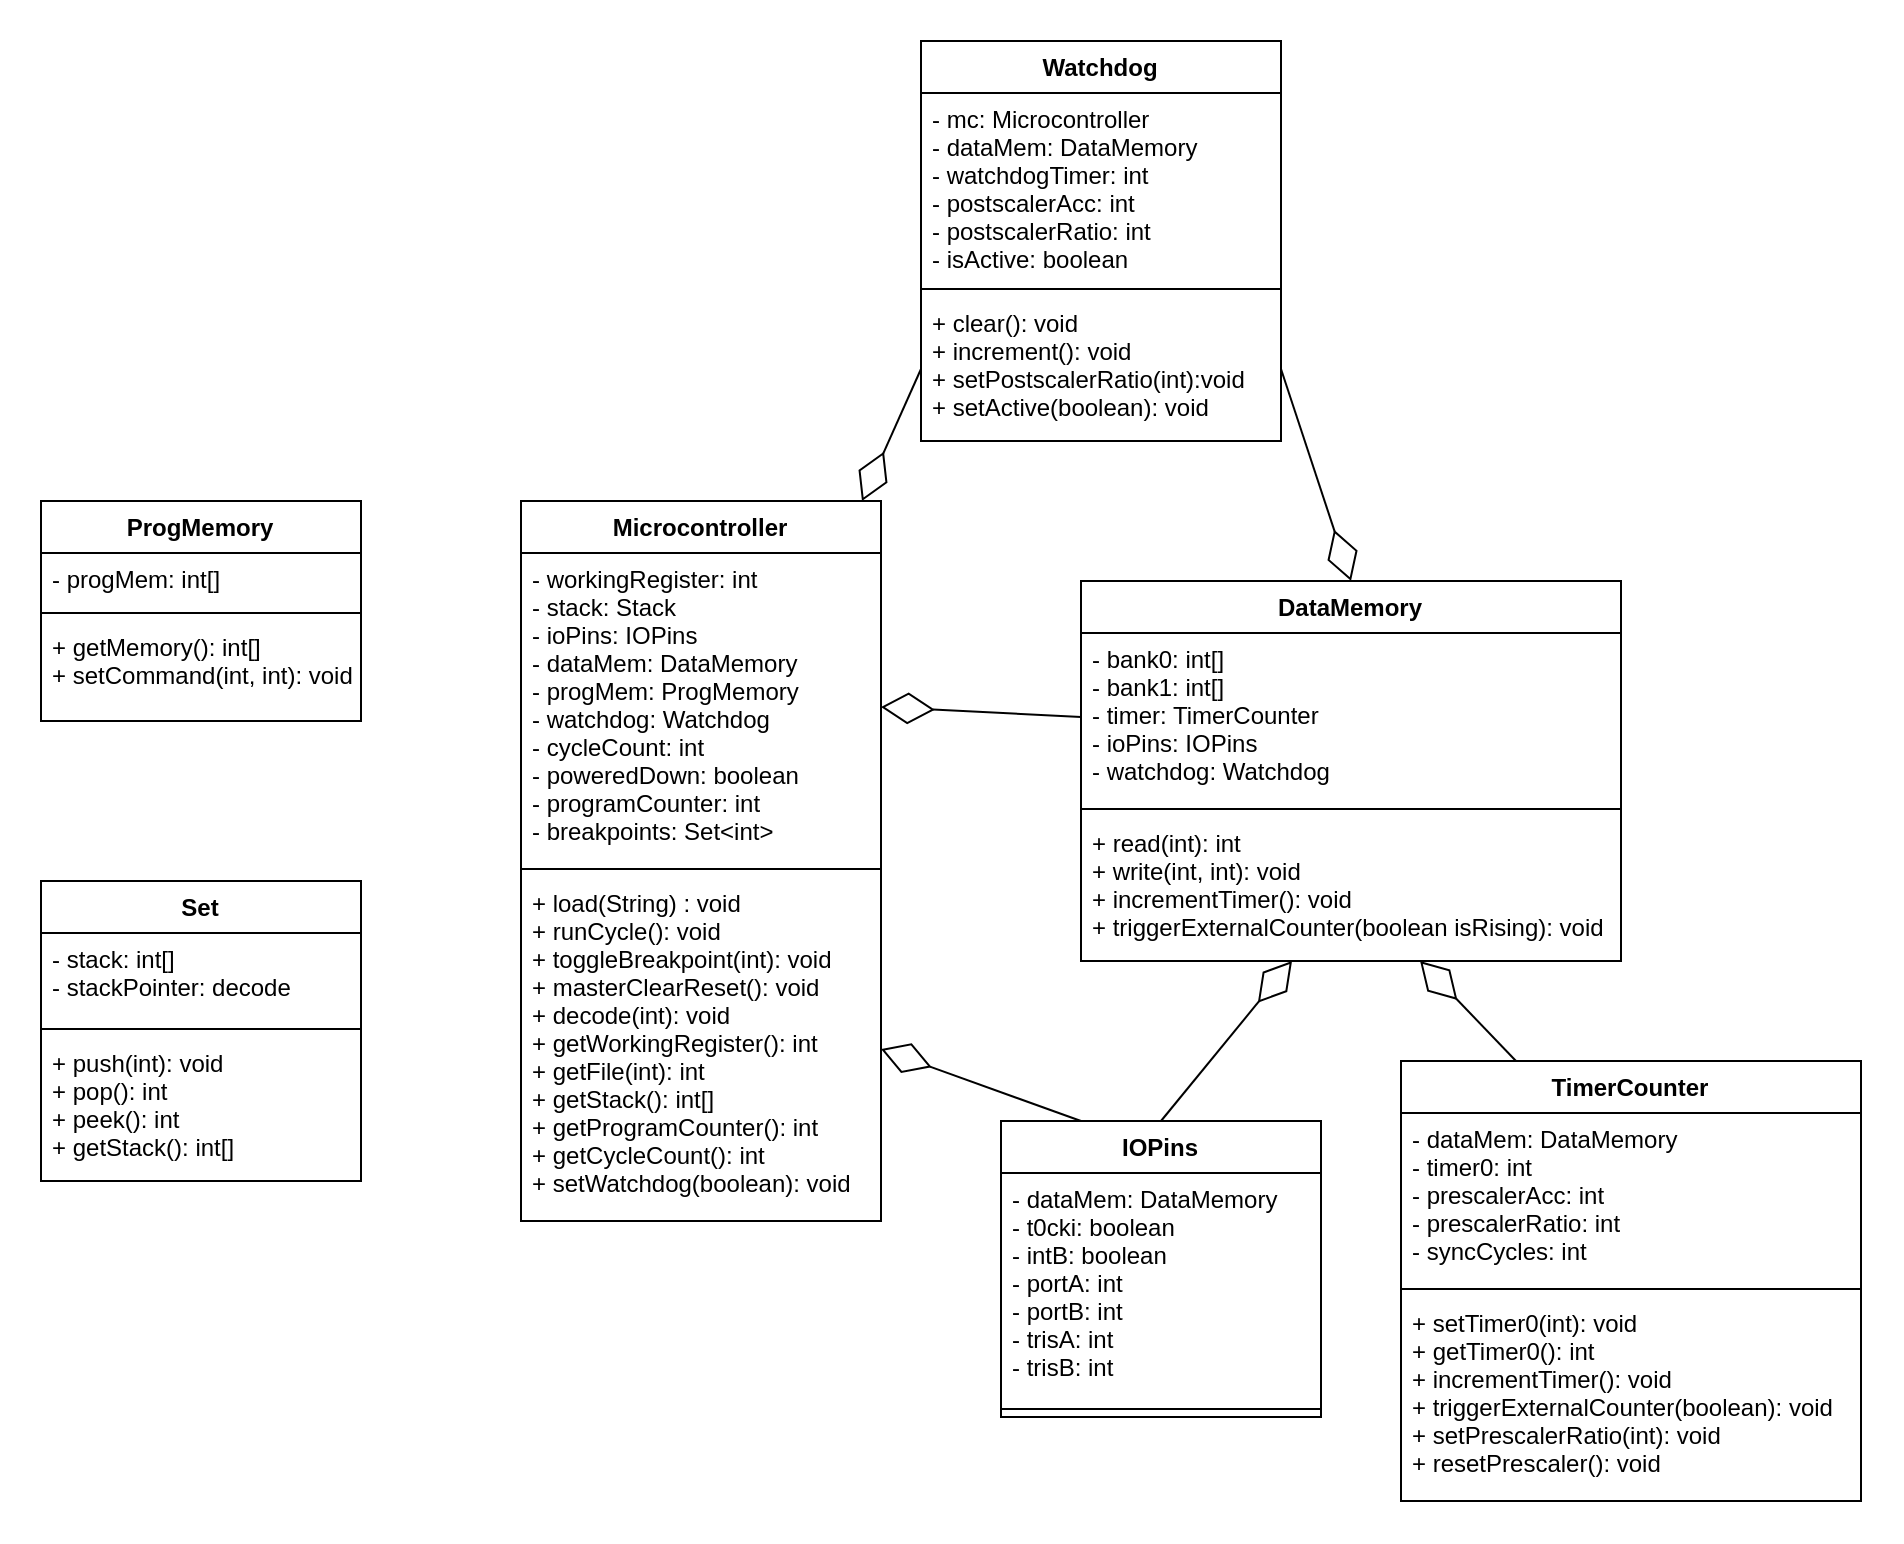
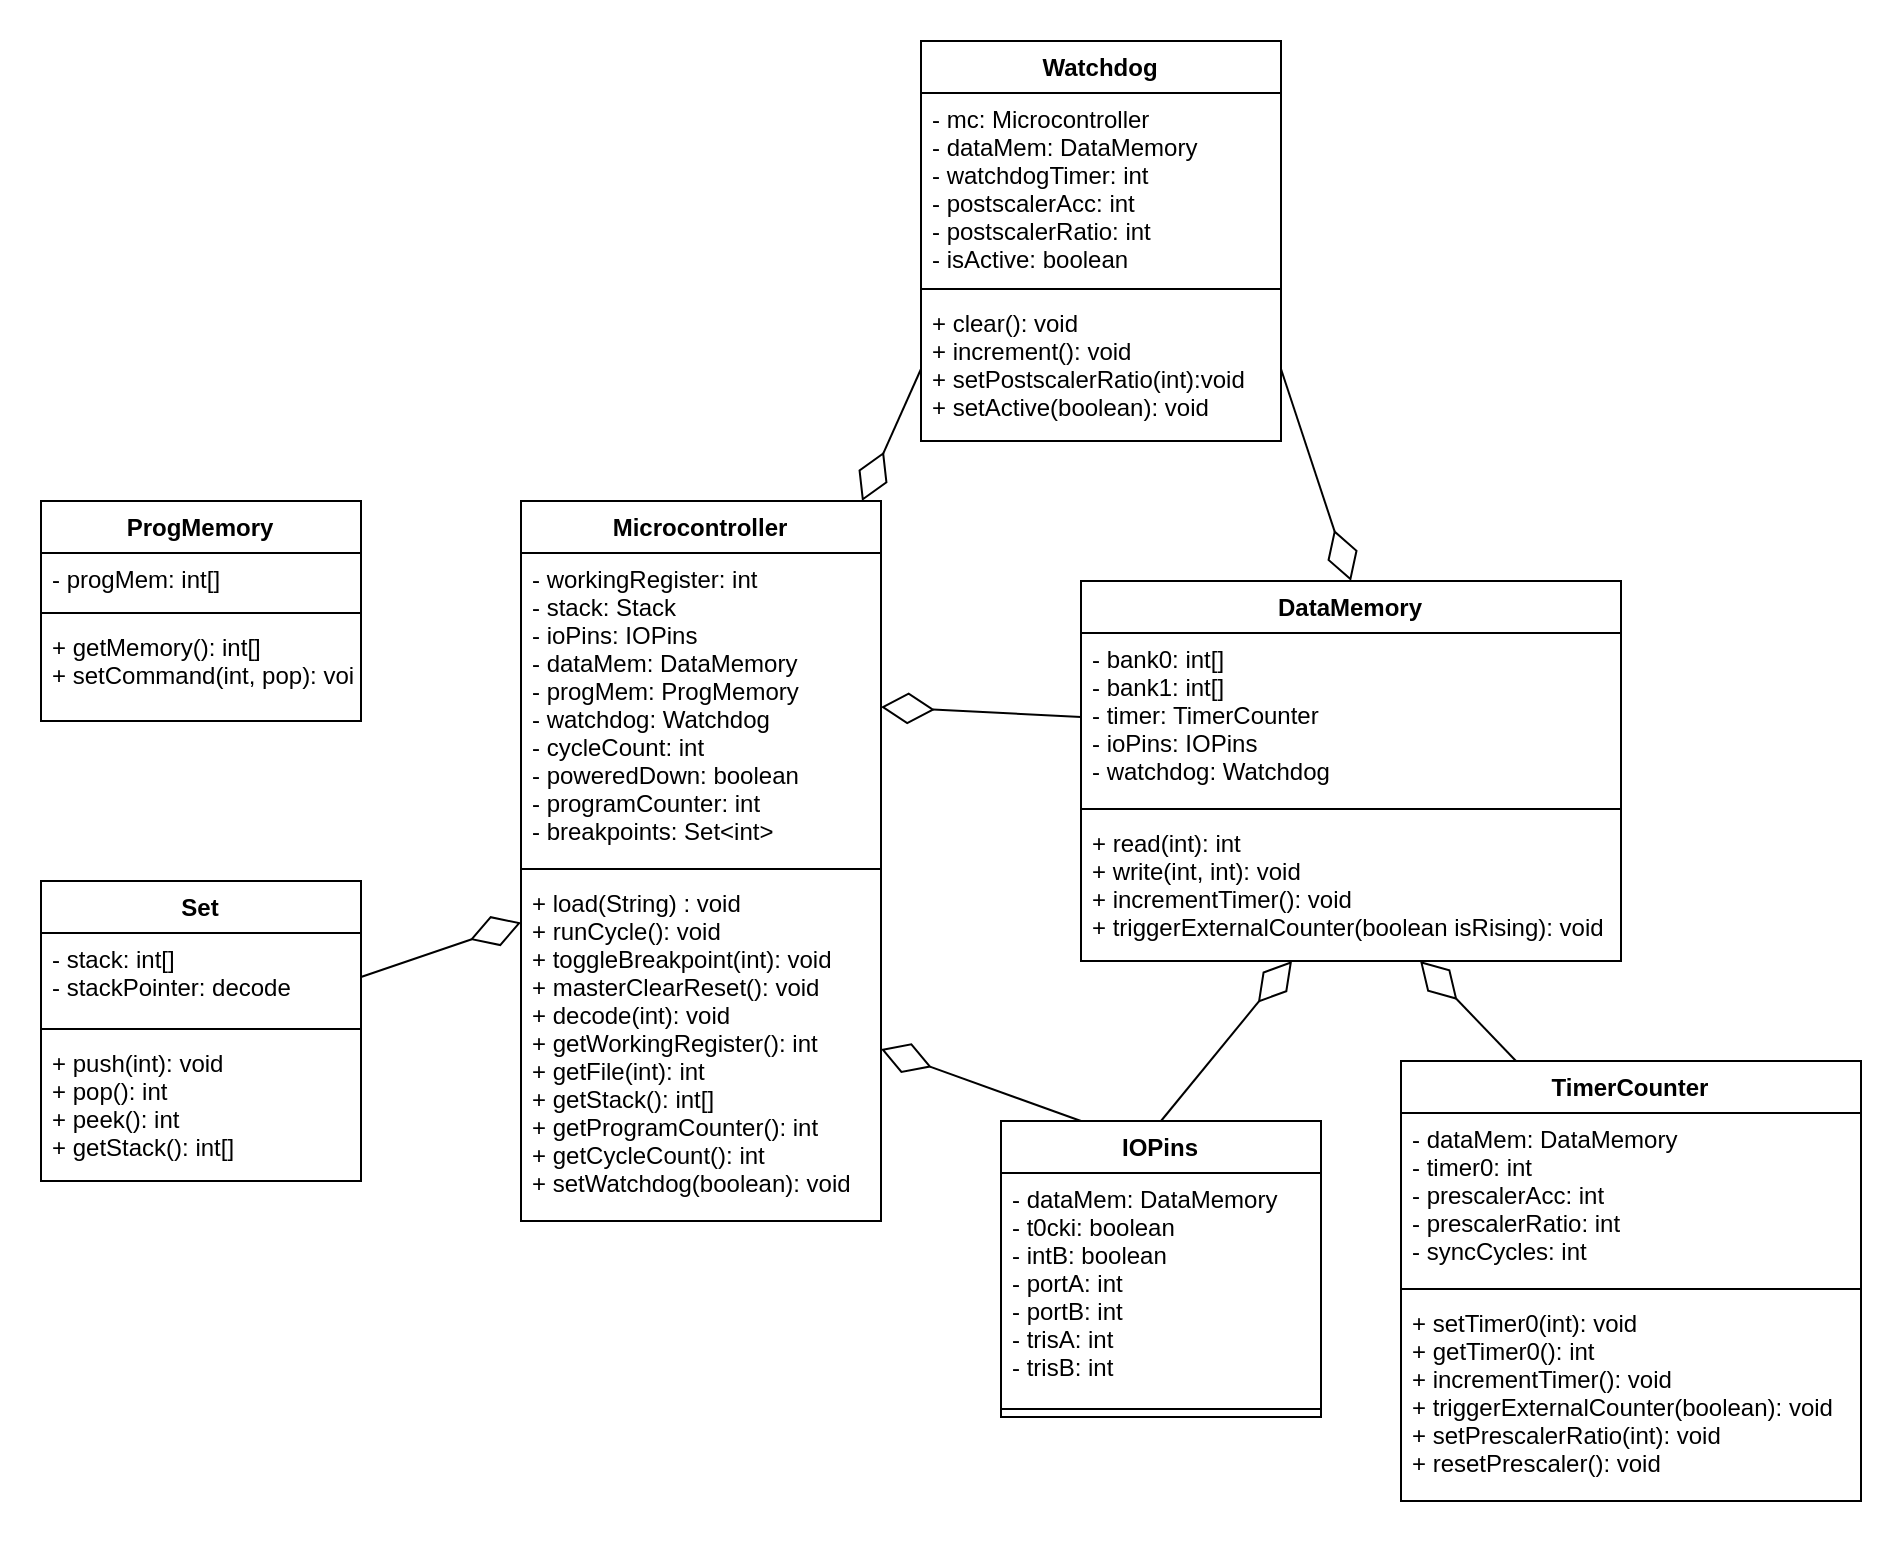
(174, 648) -> (174, 648)
none -> (418, 958)
